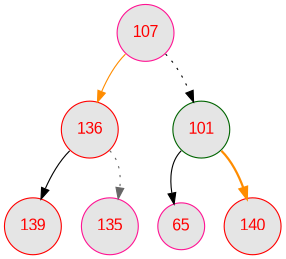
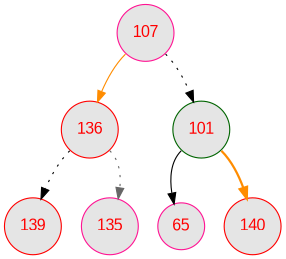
(56, 169) -> (56, 169)
